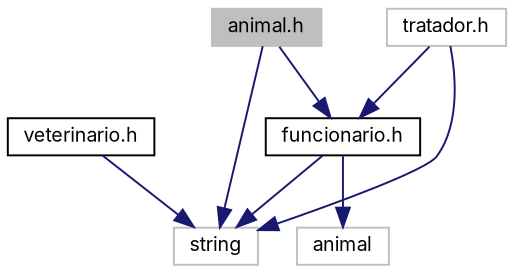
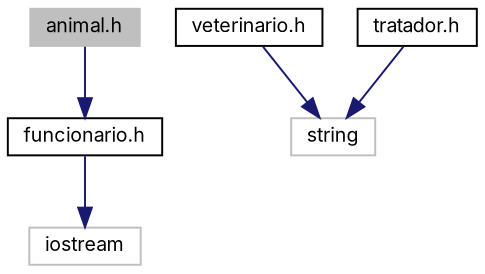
(447, 27) -> (417, 27)
(402, 75) -> none
(244, 127) -> none
(287, 185) -> none
(343, 246) -> (85, 246)
